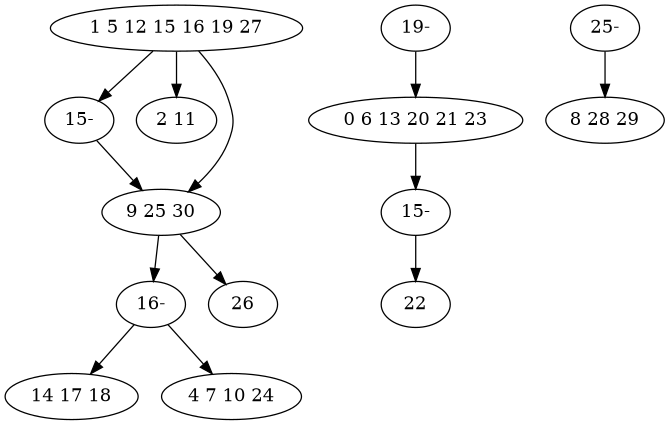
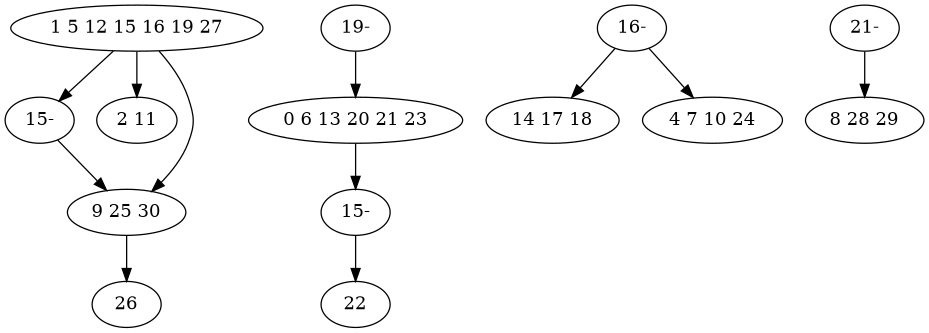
(605, 28) -> (865, 28)
(157, 252) -> none
